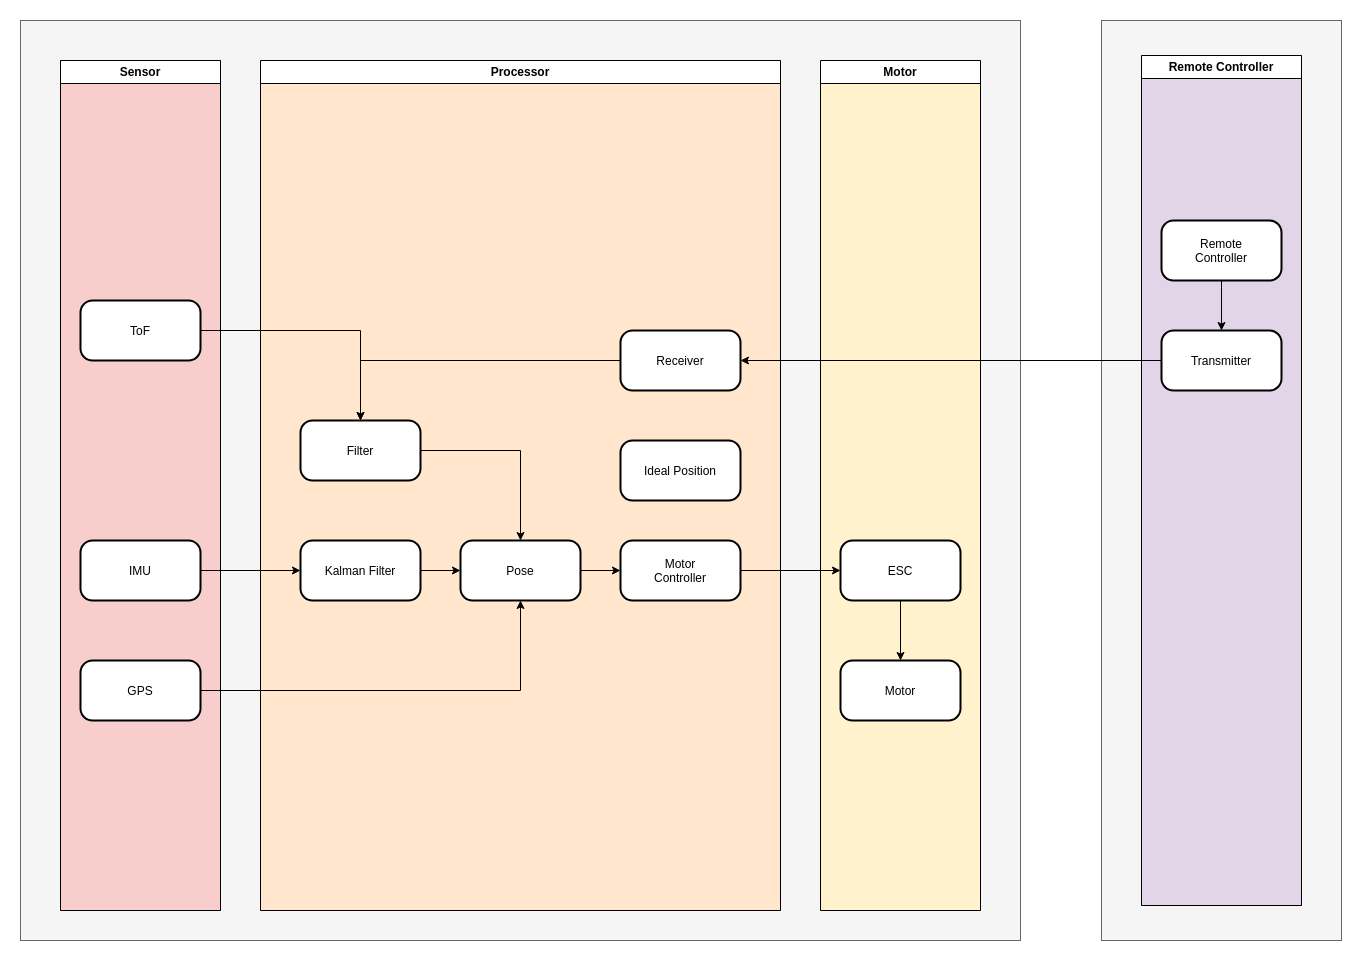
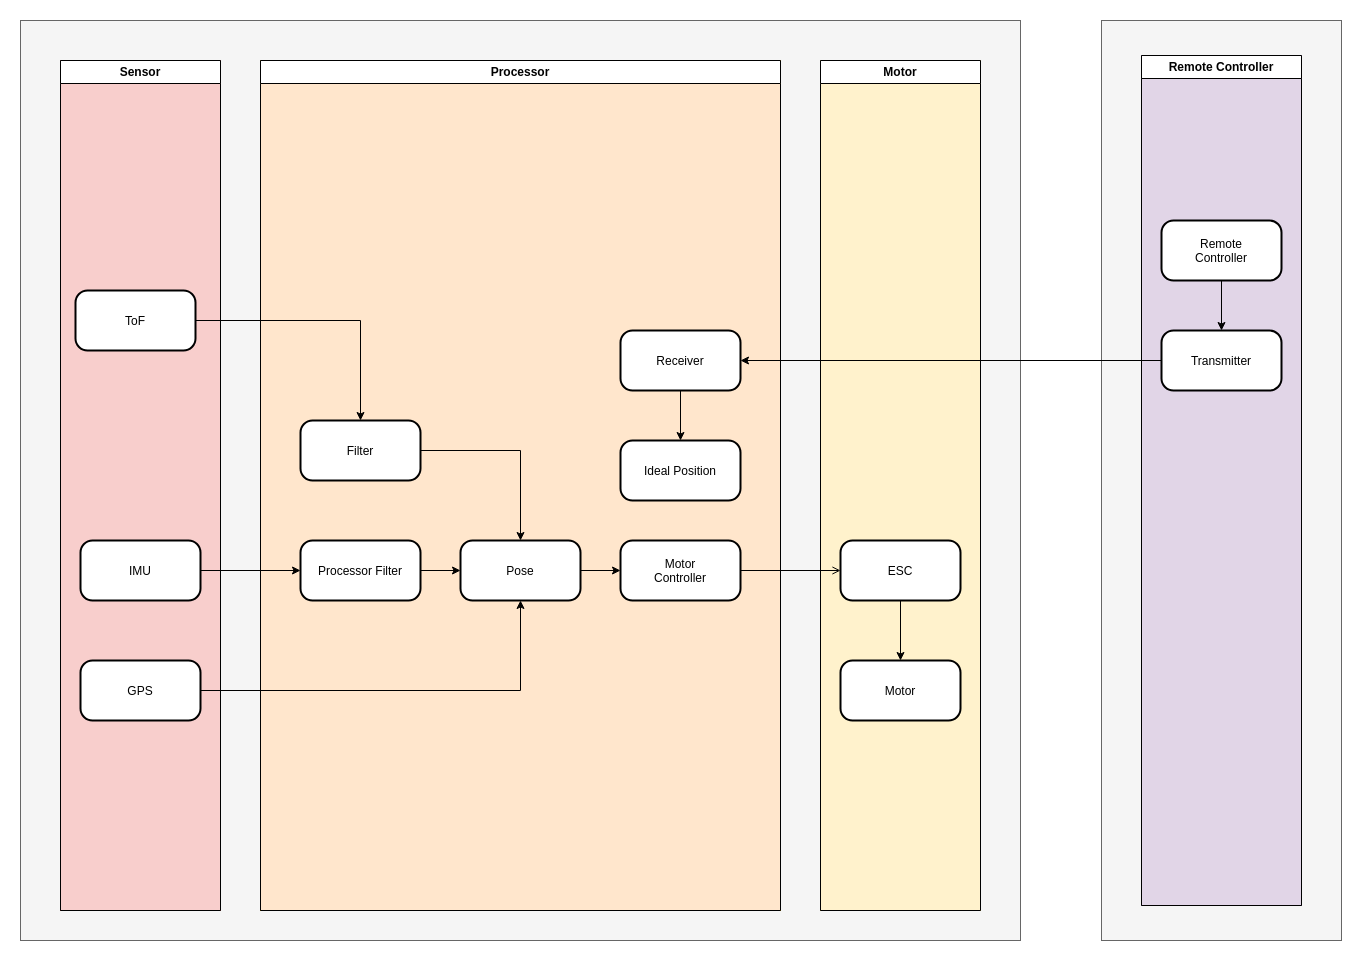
(141, 331) -> (136, 321)
(492, 361) -> (681, 412)
(360, 571) -> (360, 571)
(832, 571) -> (834, 571)
